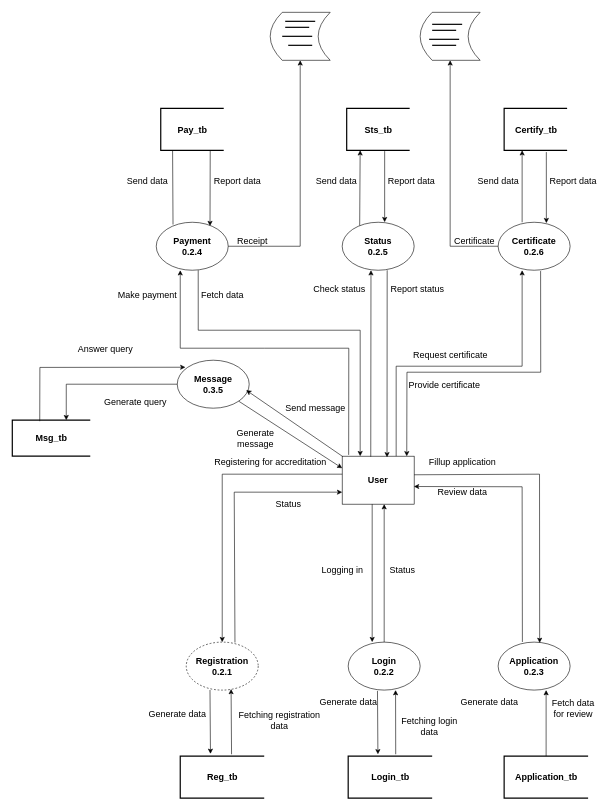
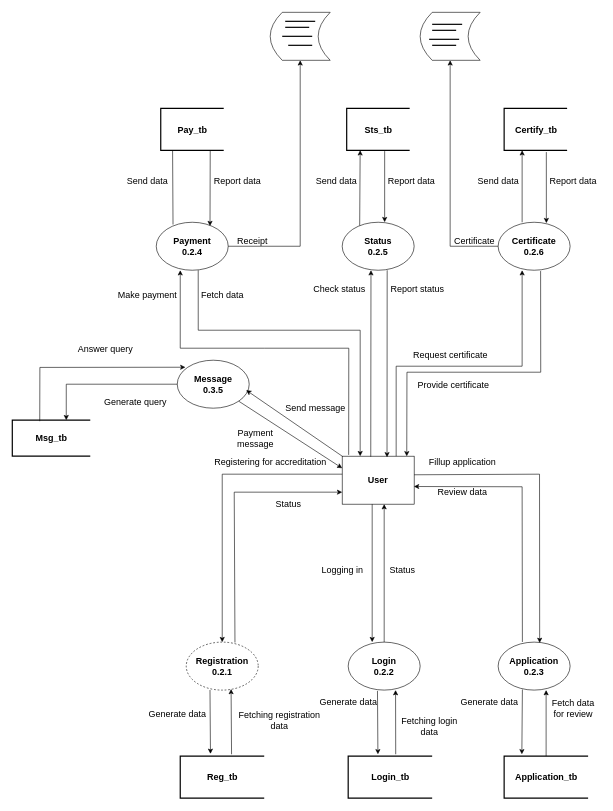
(444, 384) -> (453, 384)
(256, 438) -> (256, 438)
none -> (523, 693)
